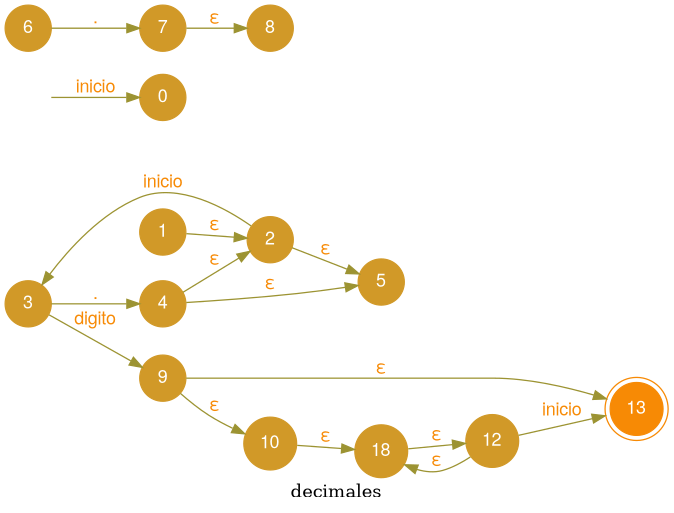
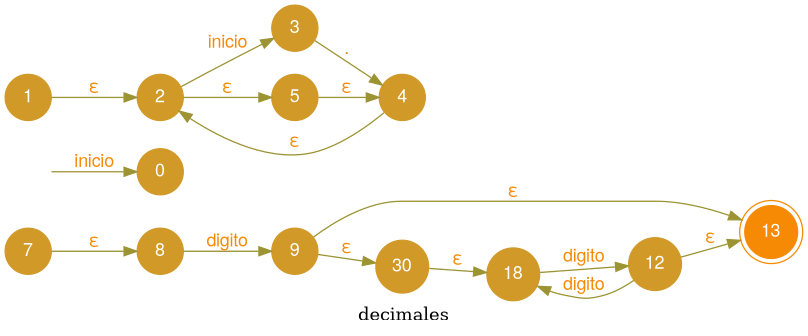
(28, 28) -> none
(266, 297) -> (342, 97)
(90, 338) -> (221, 251)
(562, 411) -> (711, 238)
(437, 435) -> (584, 257)
(270, 444) -> (402, 267)
(437, 461) -> (584, 285)
